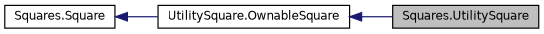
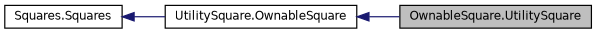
(60, 17) -> (63, 17)
(466, 17) -> (496, 17)
